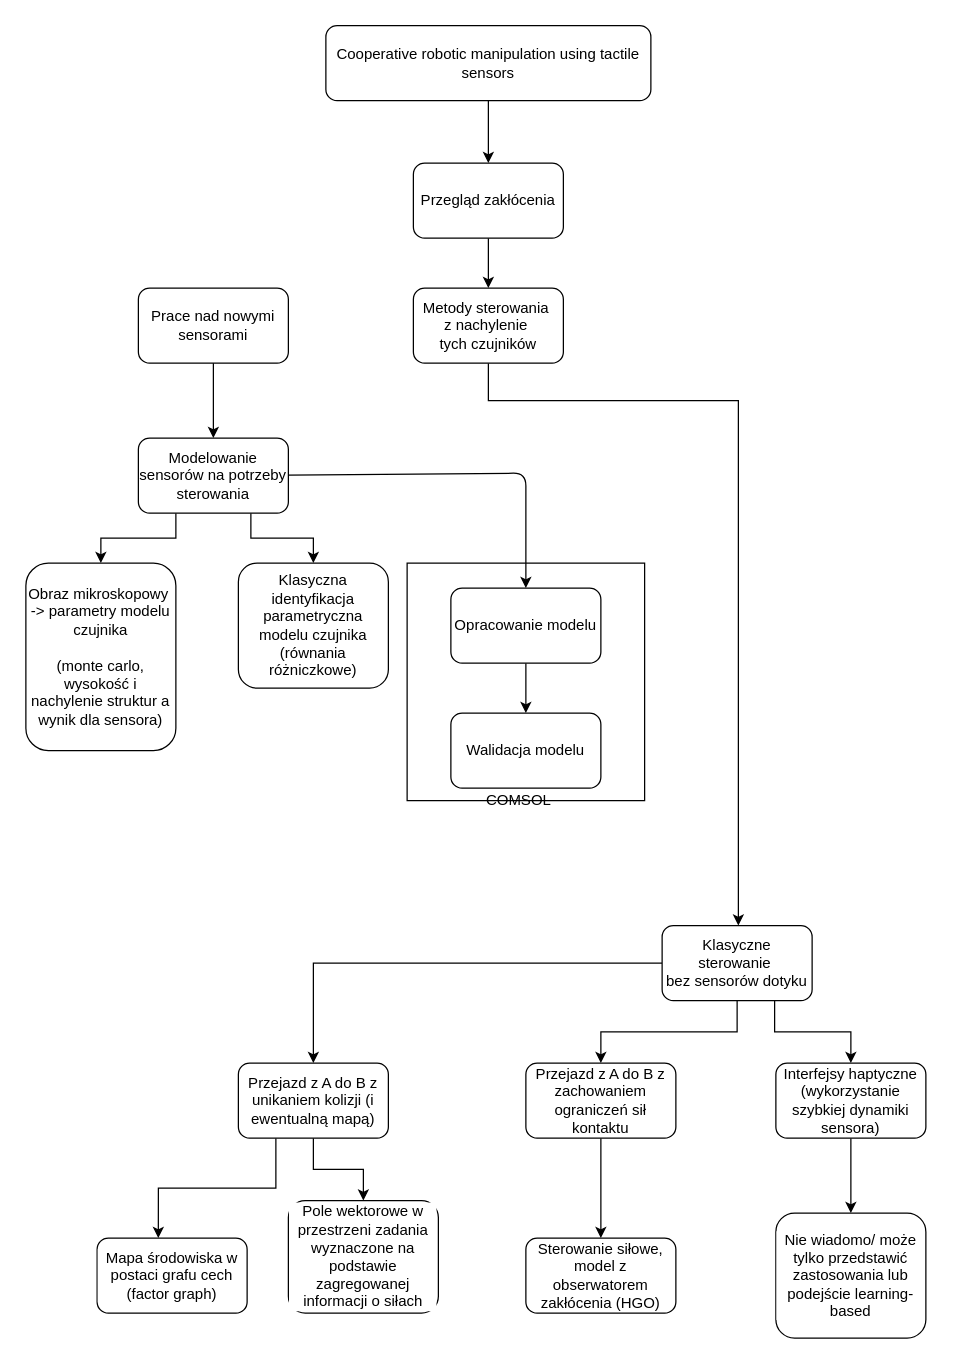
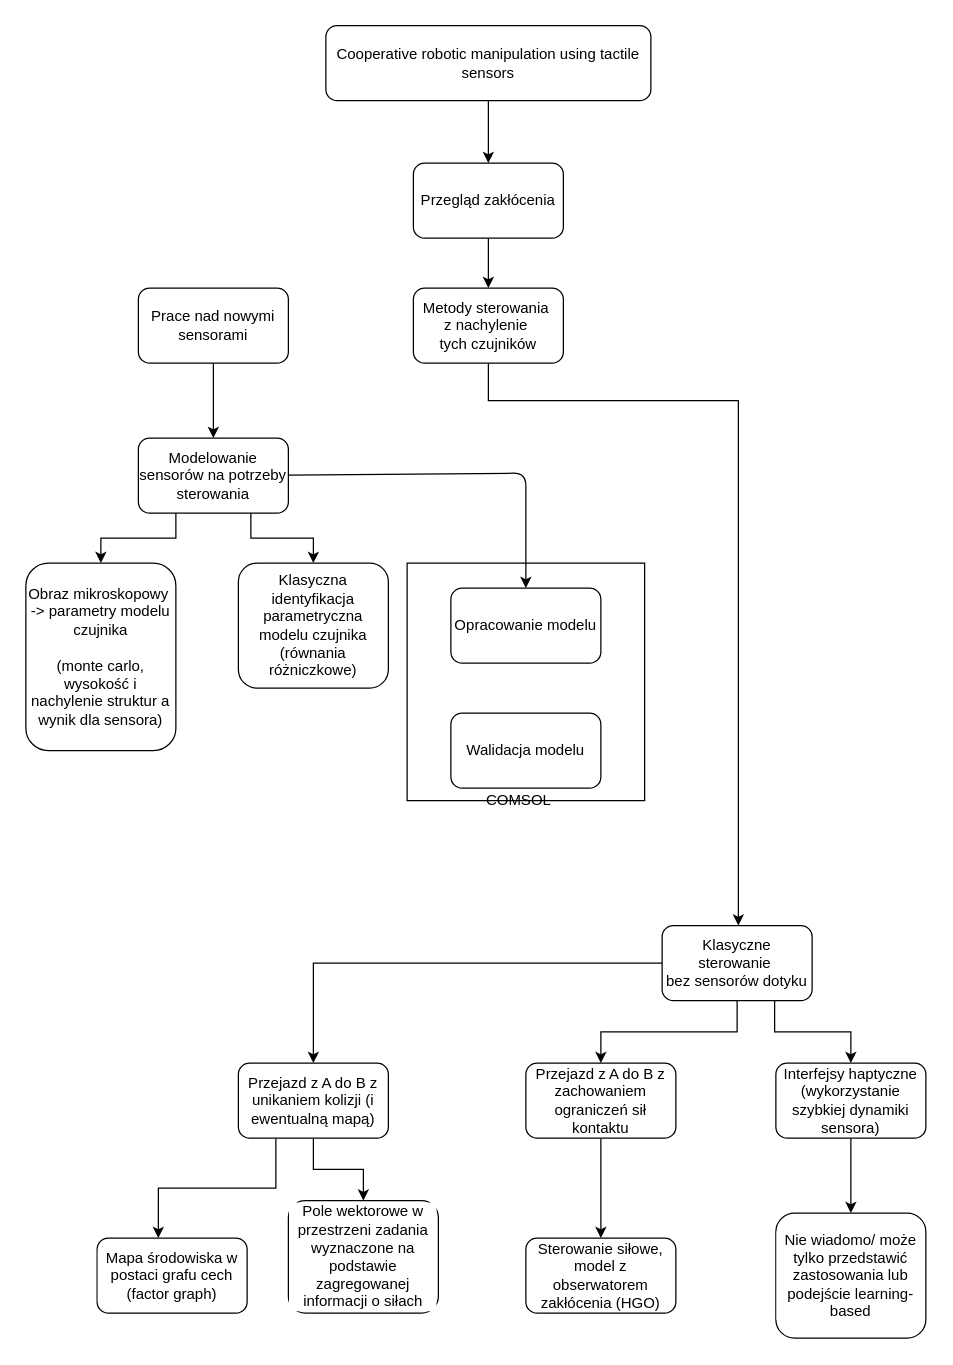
(526, 684) -> none
